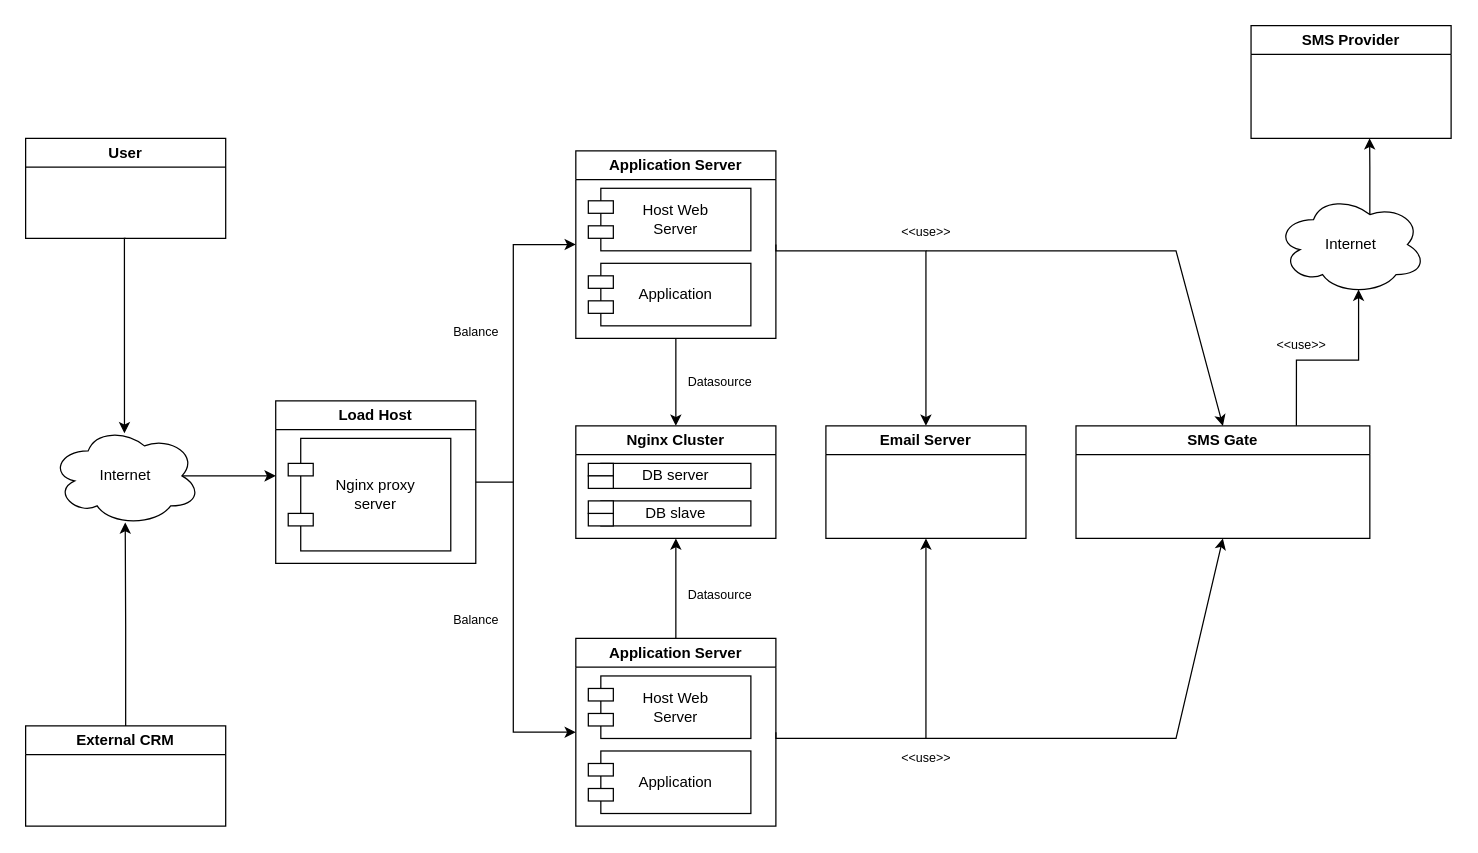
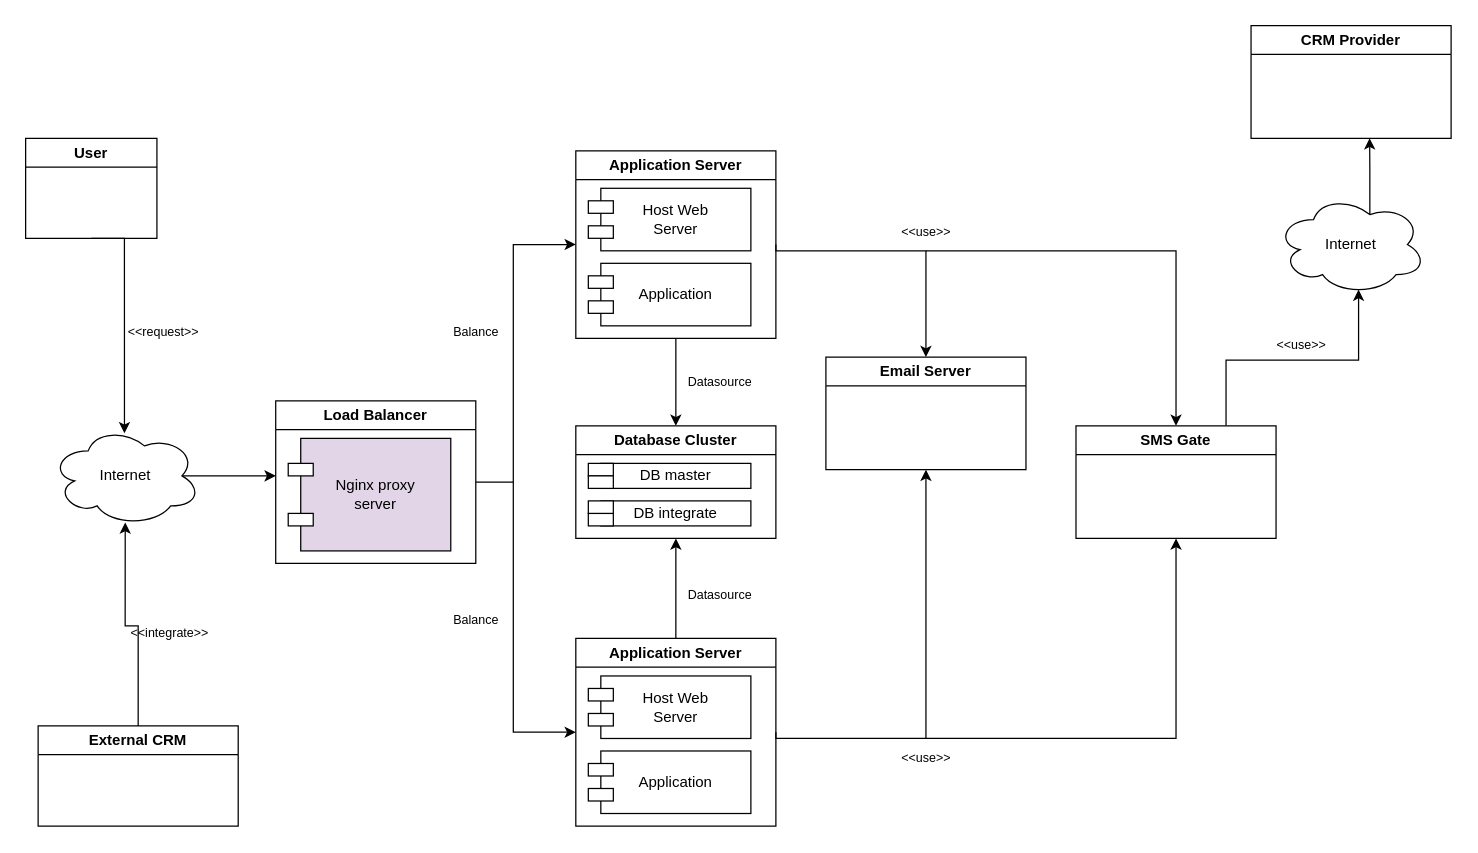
(1351, 41) -> (1351, 41)
(126, 188) -> (91, 188)
none -> (163, 332)
(376, 416) -> (376, 416)
(676, 441) -> (676, 441)
(676, 476) -> (676, 476)
(926, 482) -> (926, 413)
(1223, 482) -> (1176, 482)
(376, 494) -> (376, 494)
(676, 513) -> (676, 513)
none -> (169, 632)
(126, 776) -> (138, 776)
